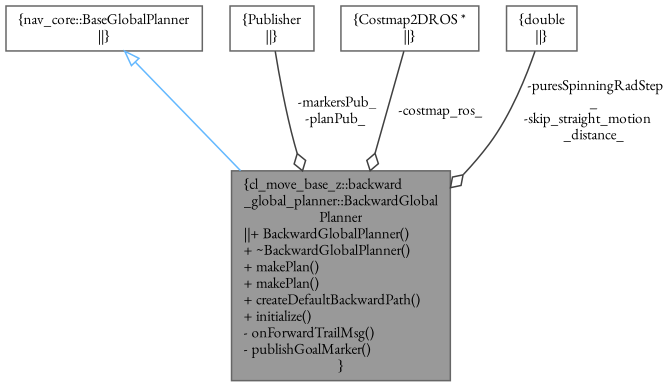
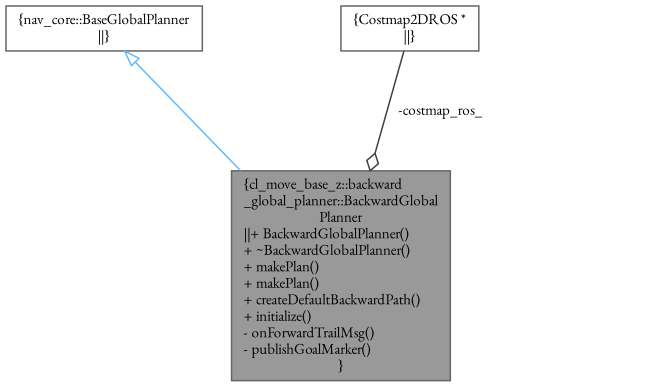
(272, 28) -> none
(542, 28) -> none
